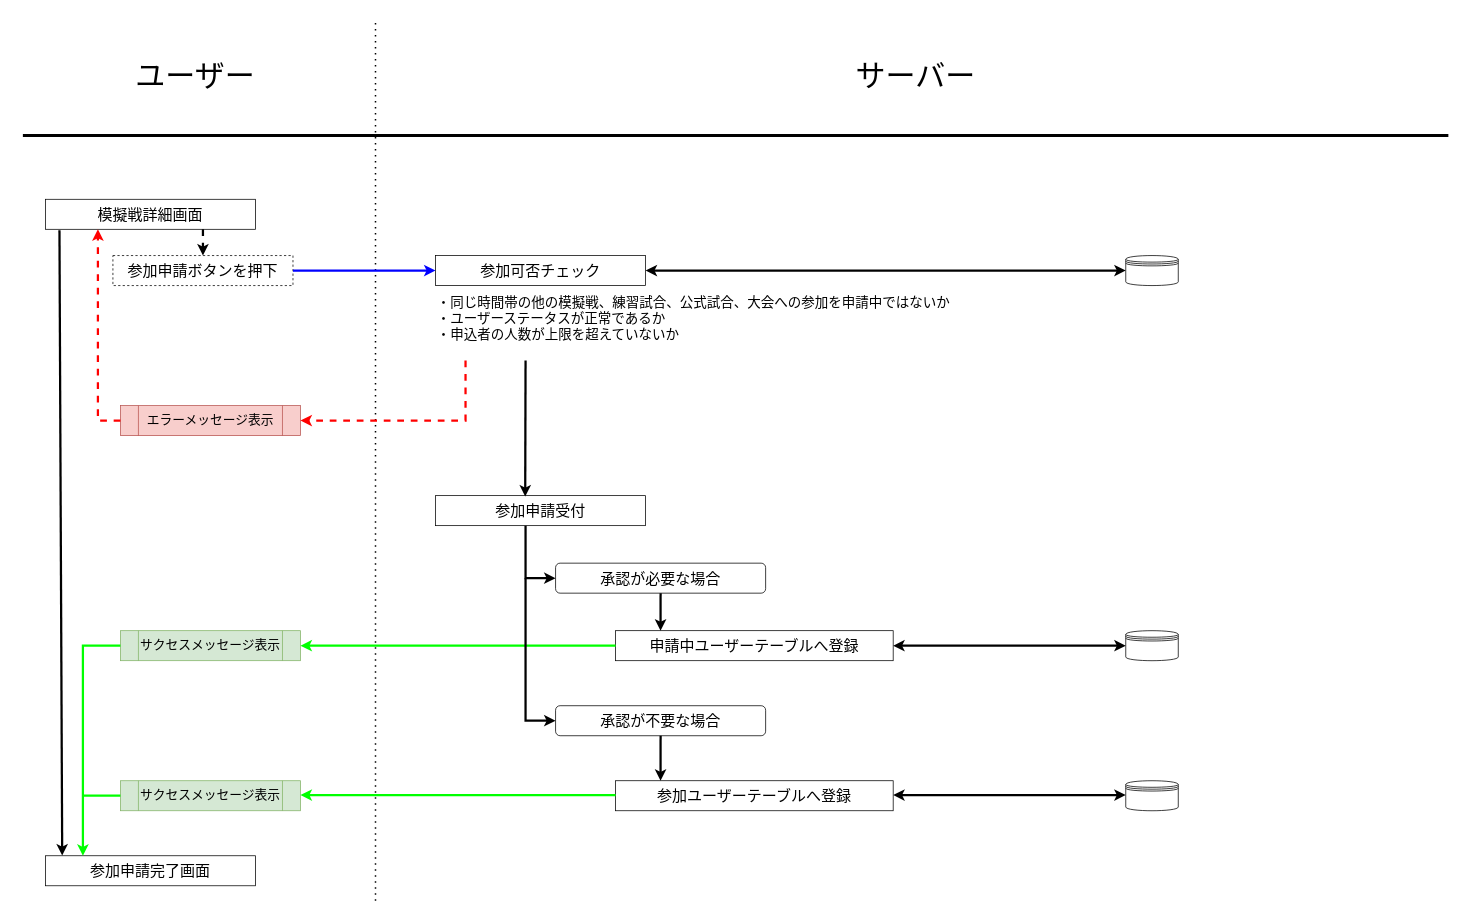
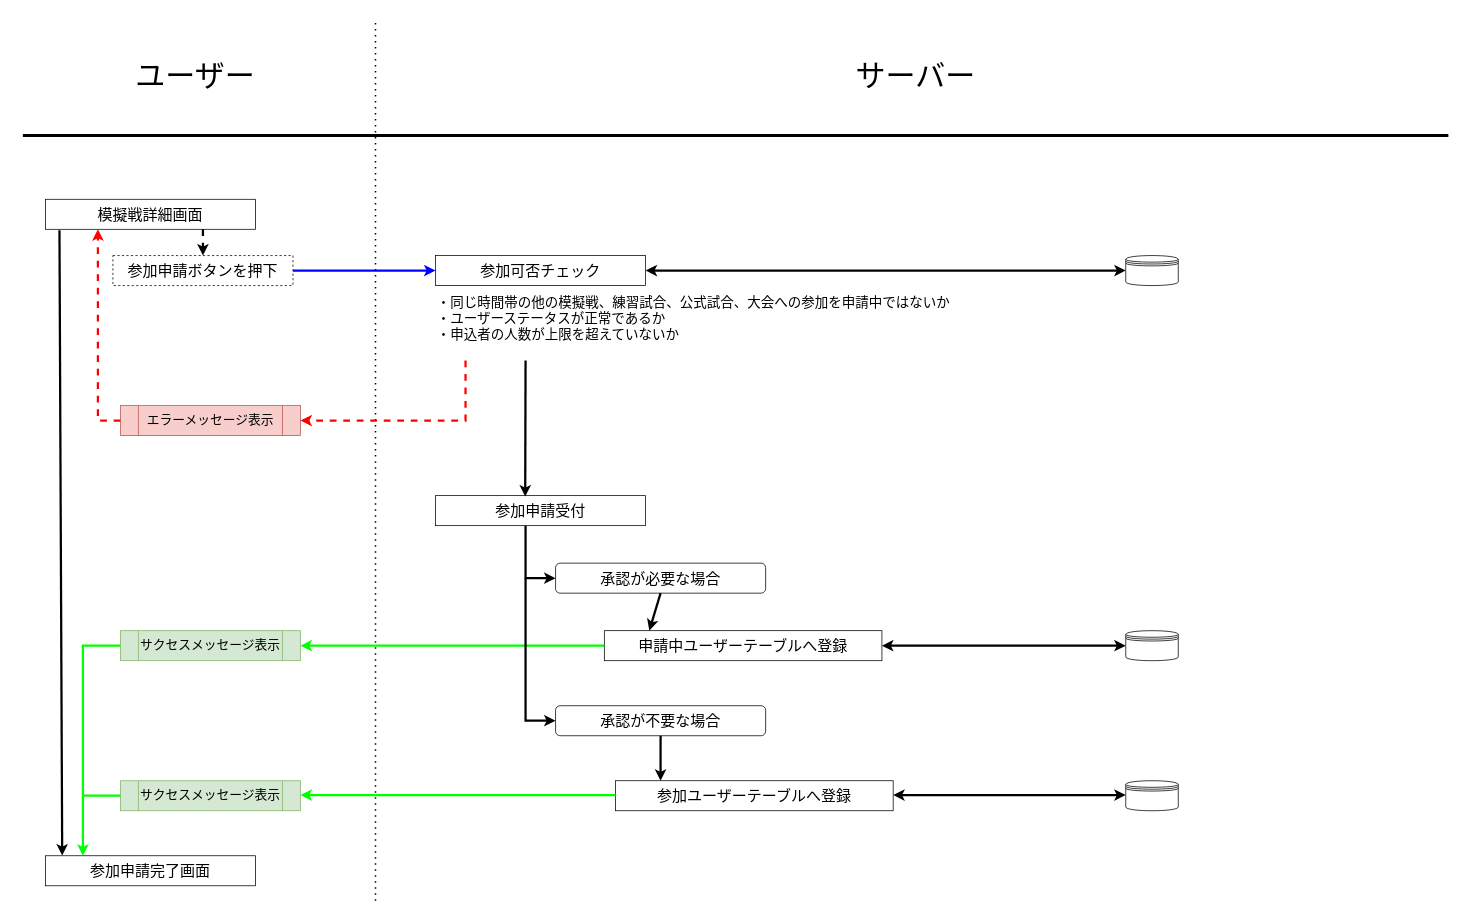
(754, 645) -> (743, 645)
